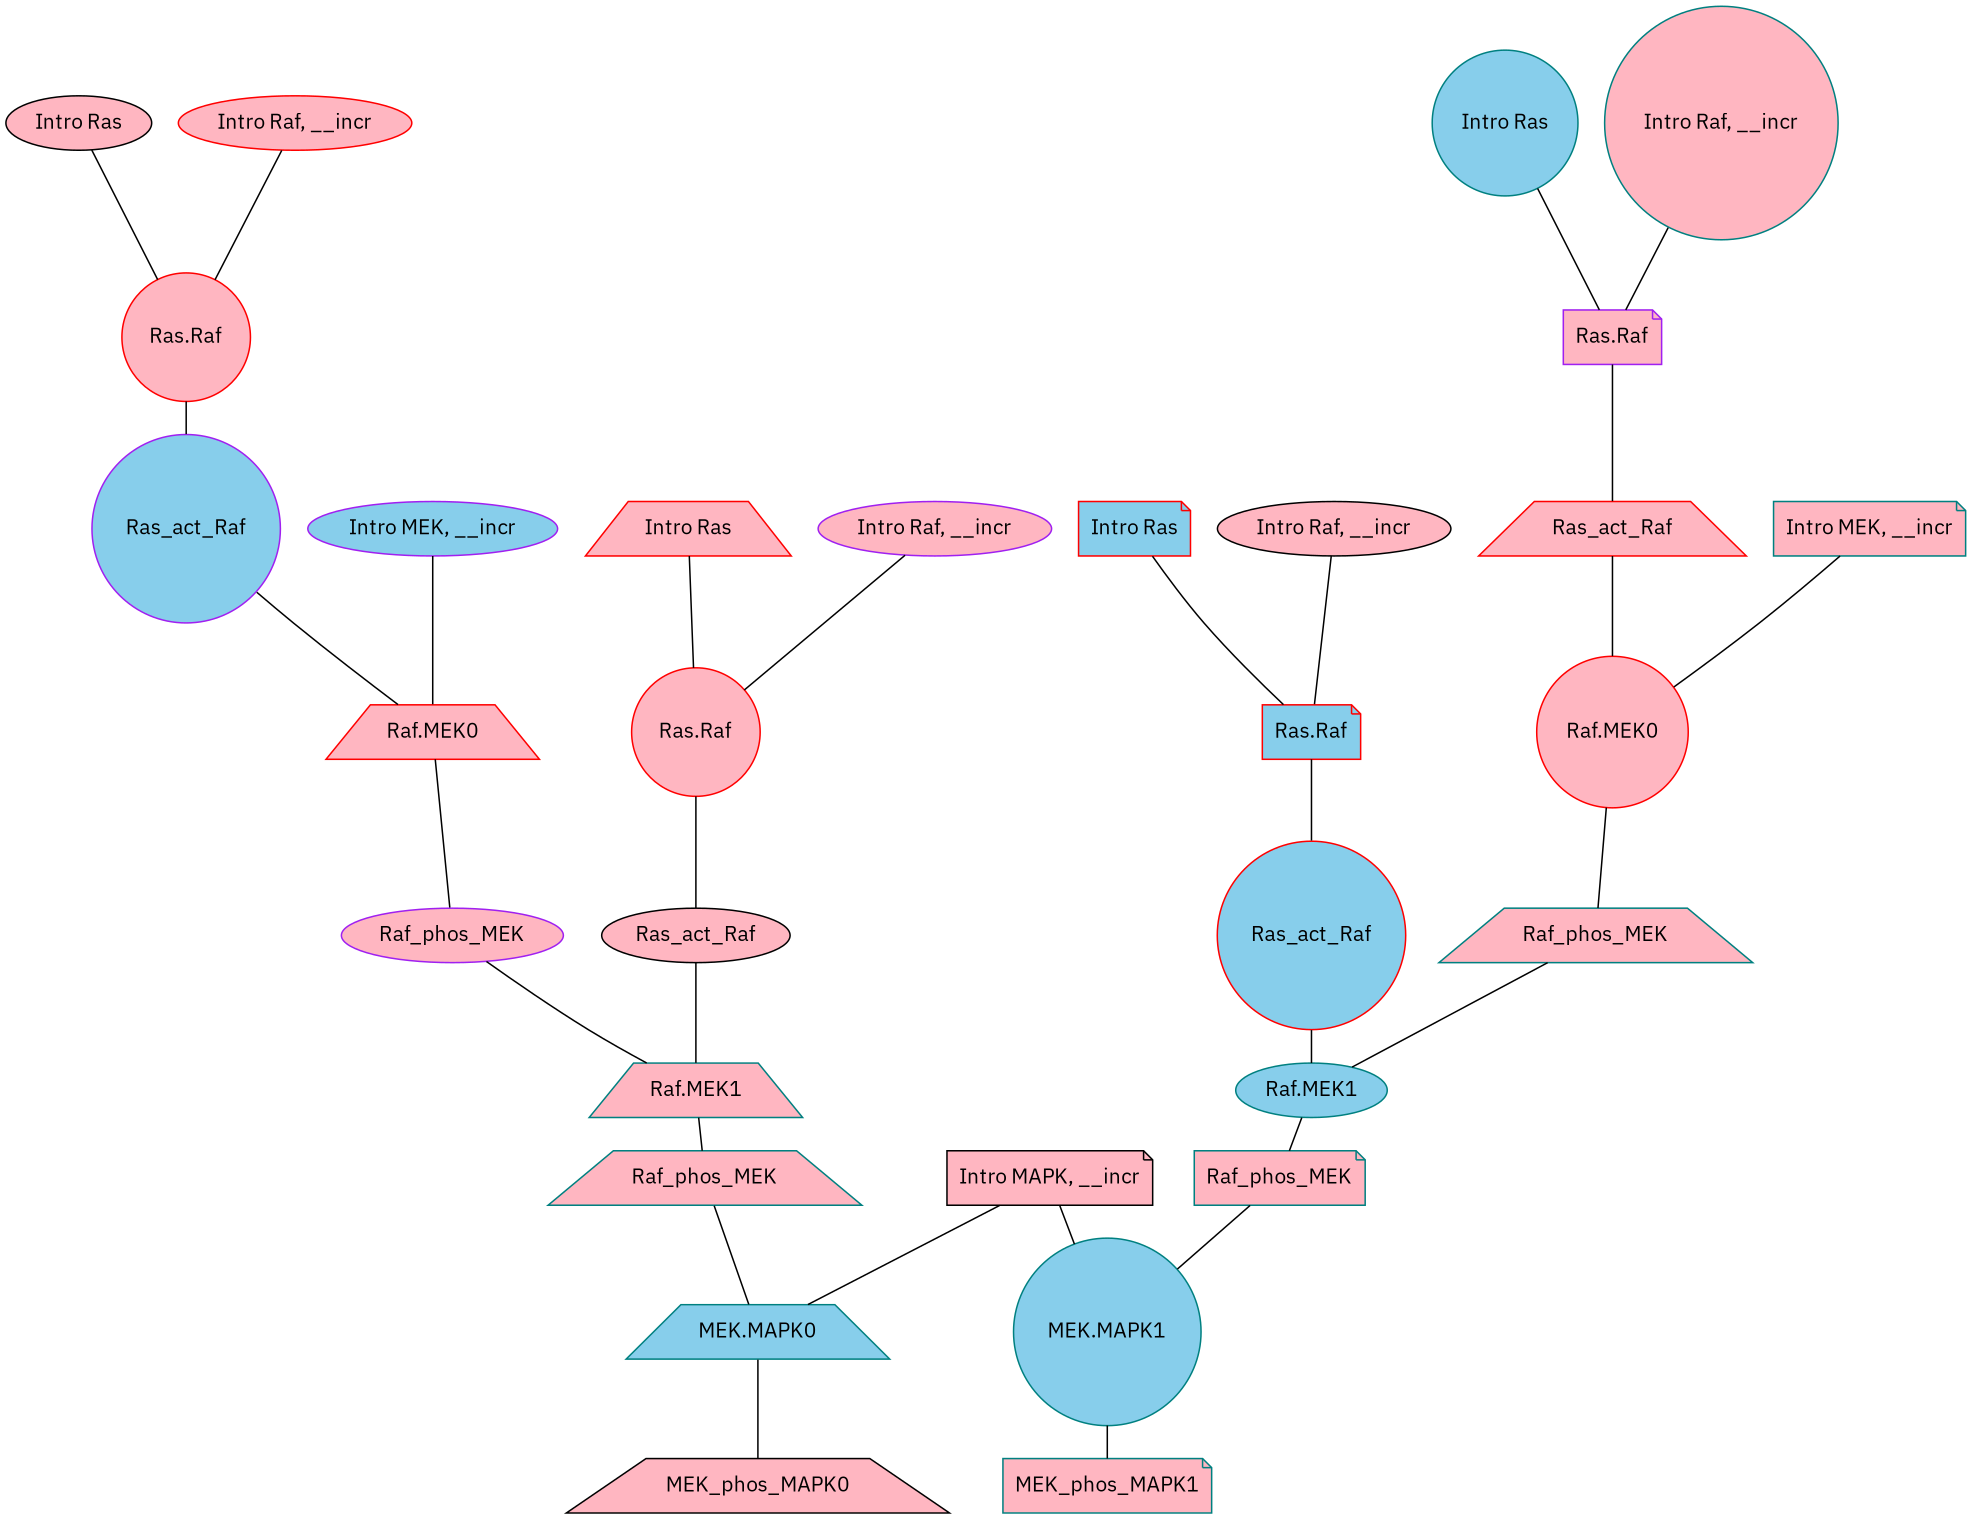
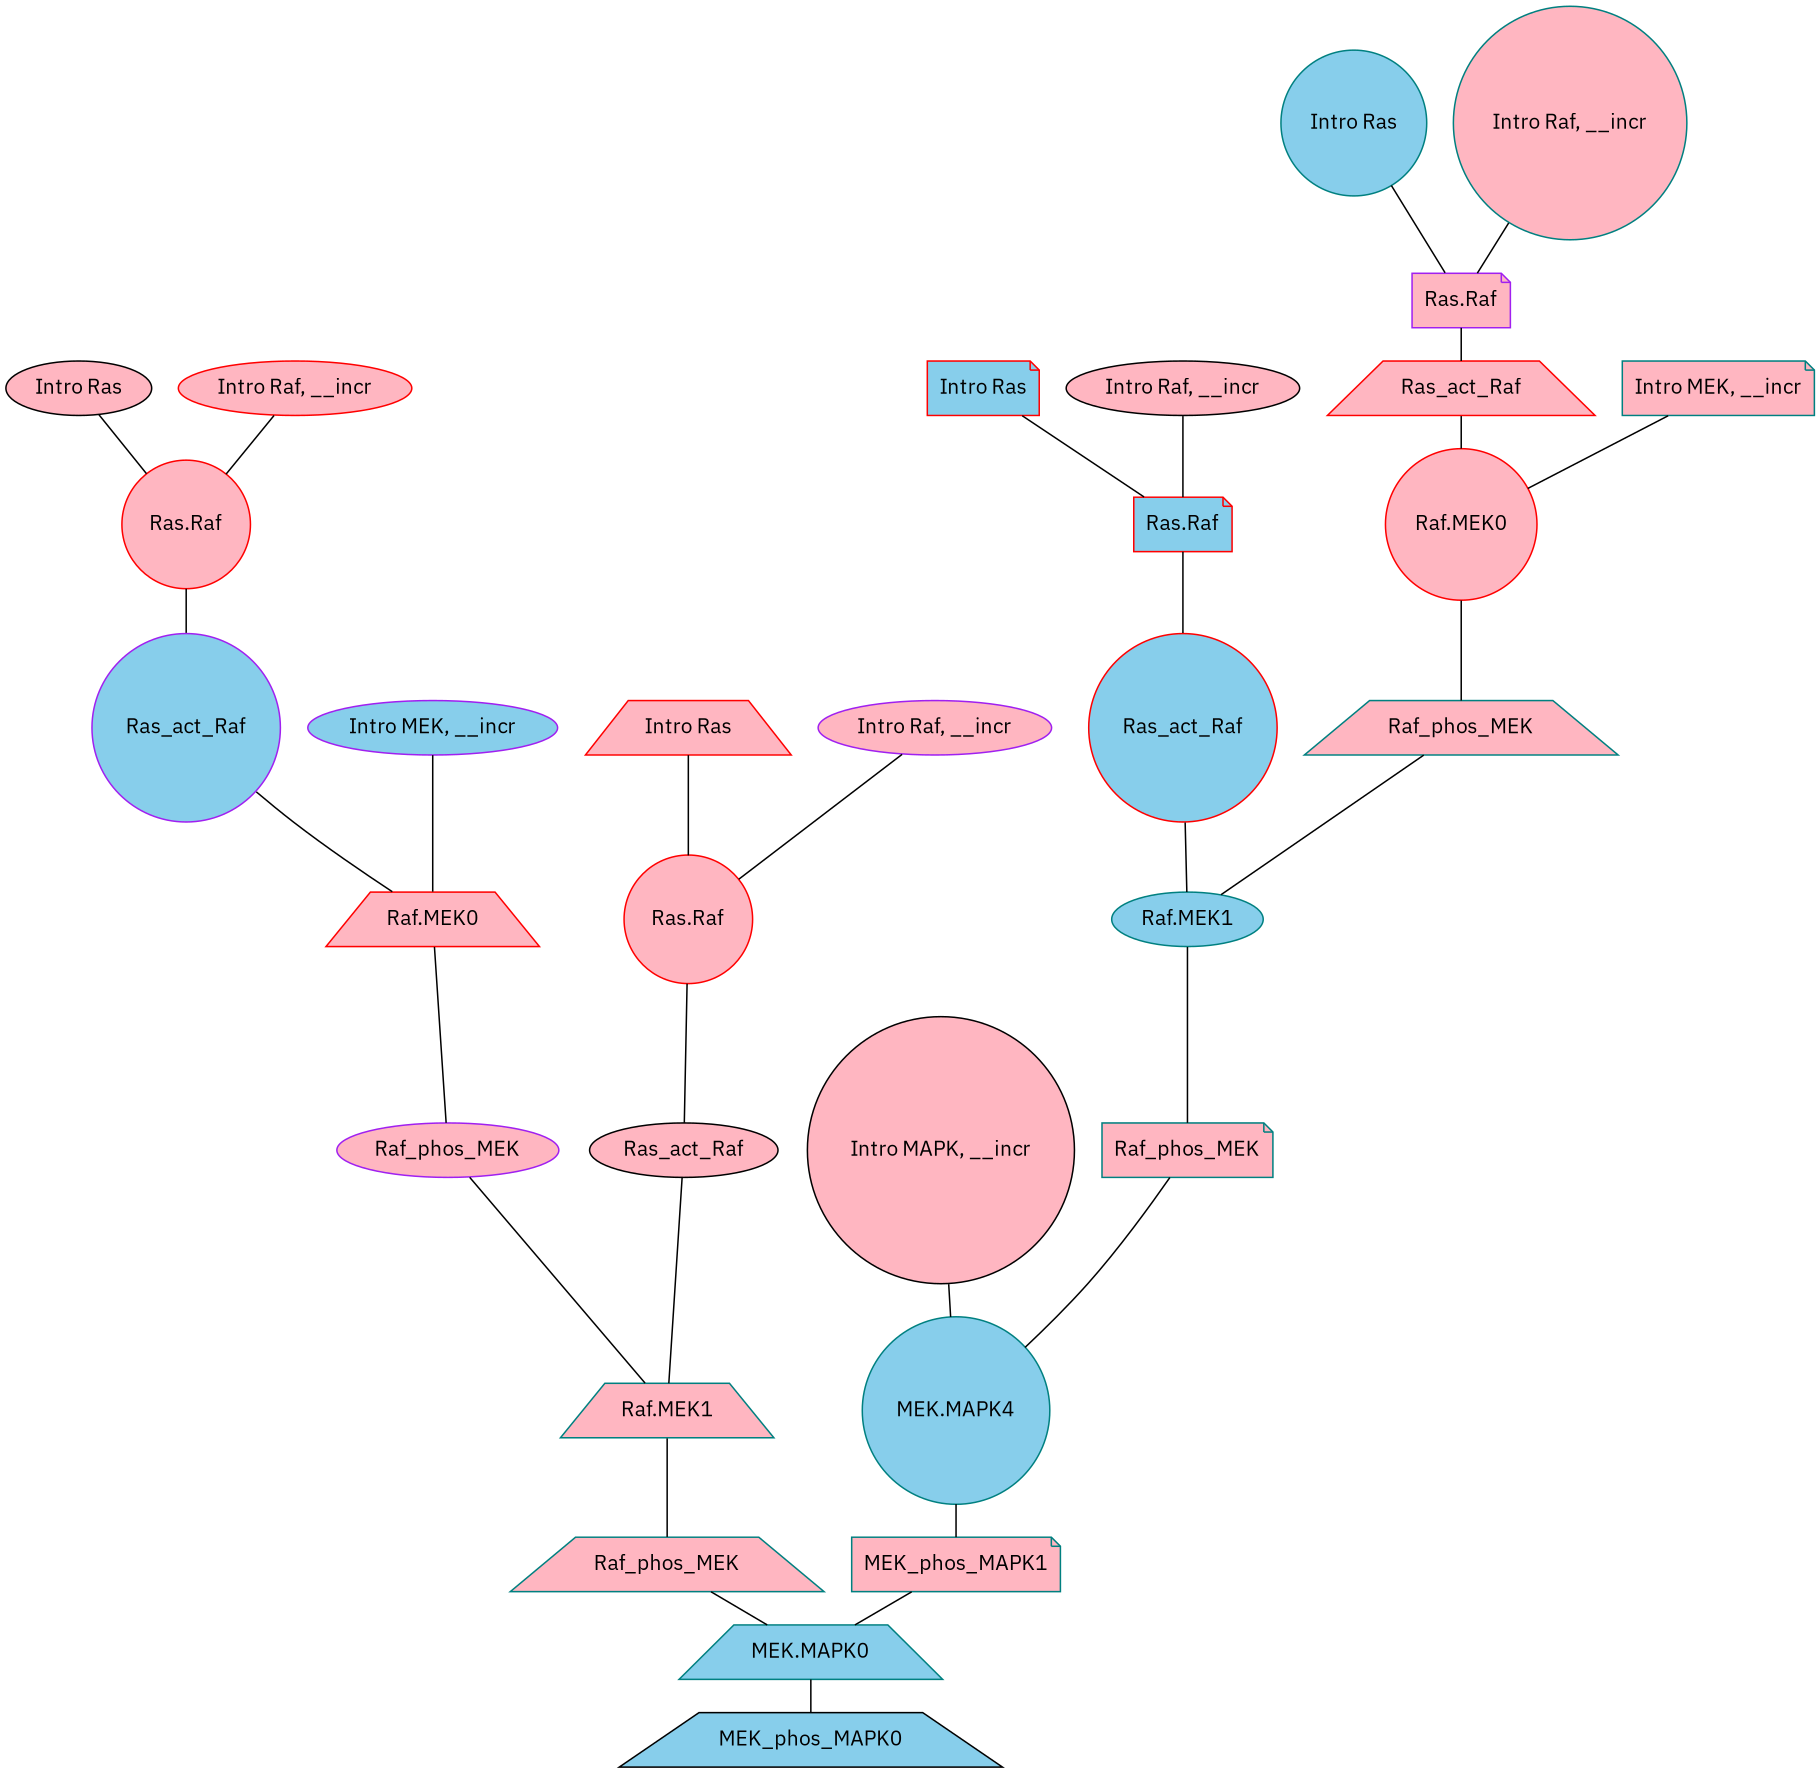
(1050, 1178) -> (941, 1150)
(904, 1255) -> (883, 1608)
(1107, 1332) -> (956, 1410)
(758, 1486) -> (811, 1740)
